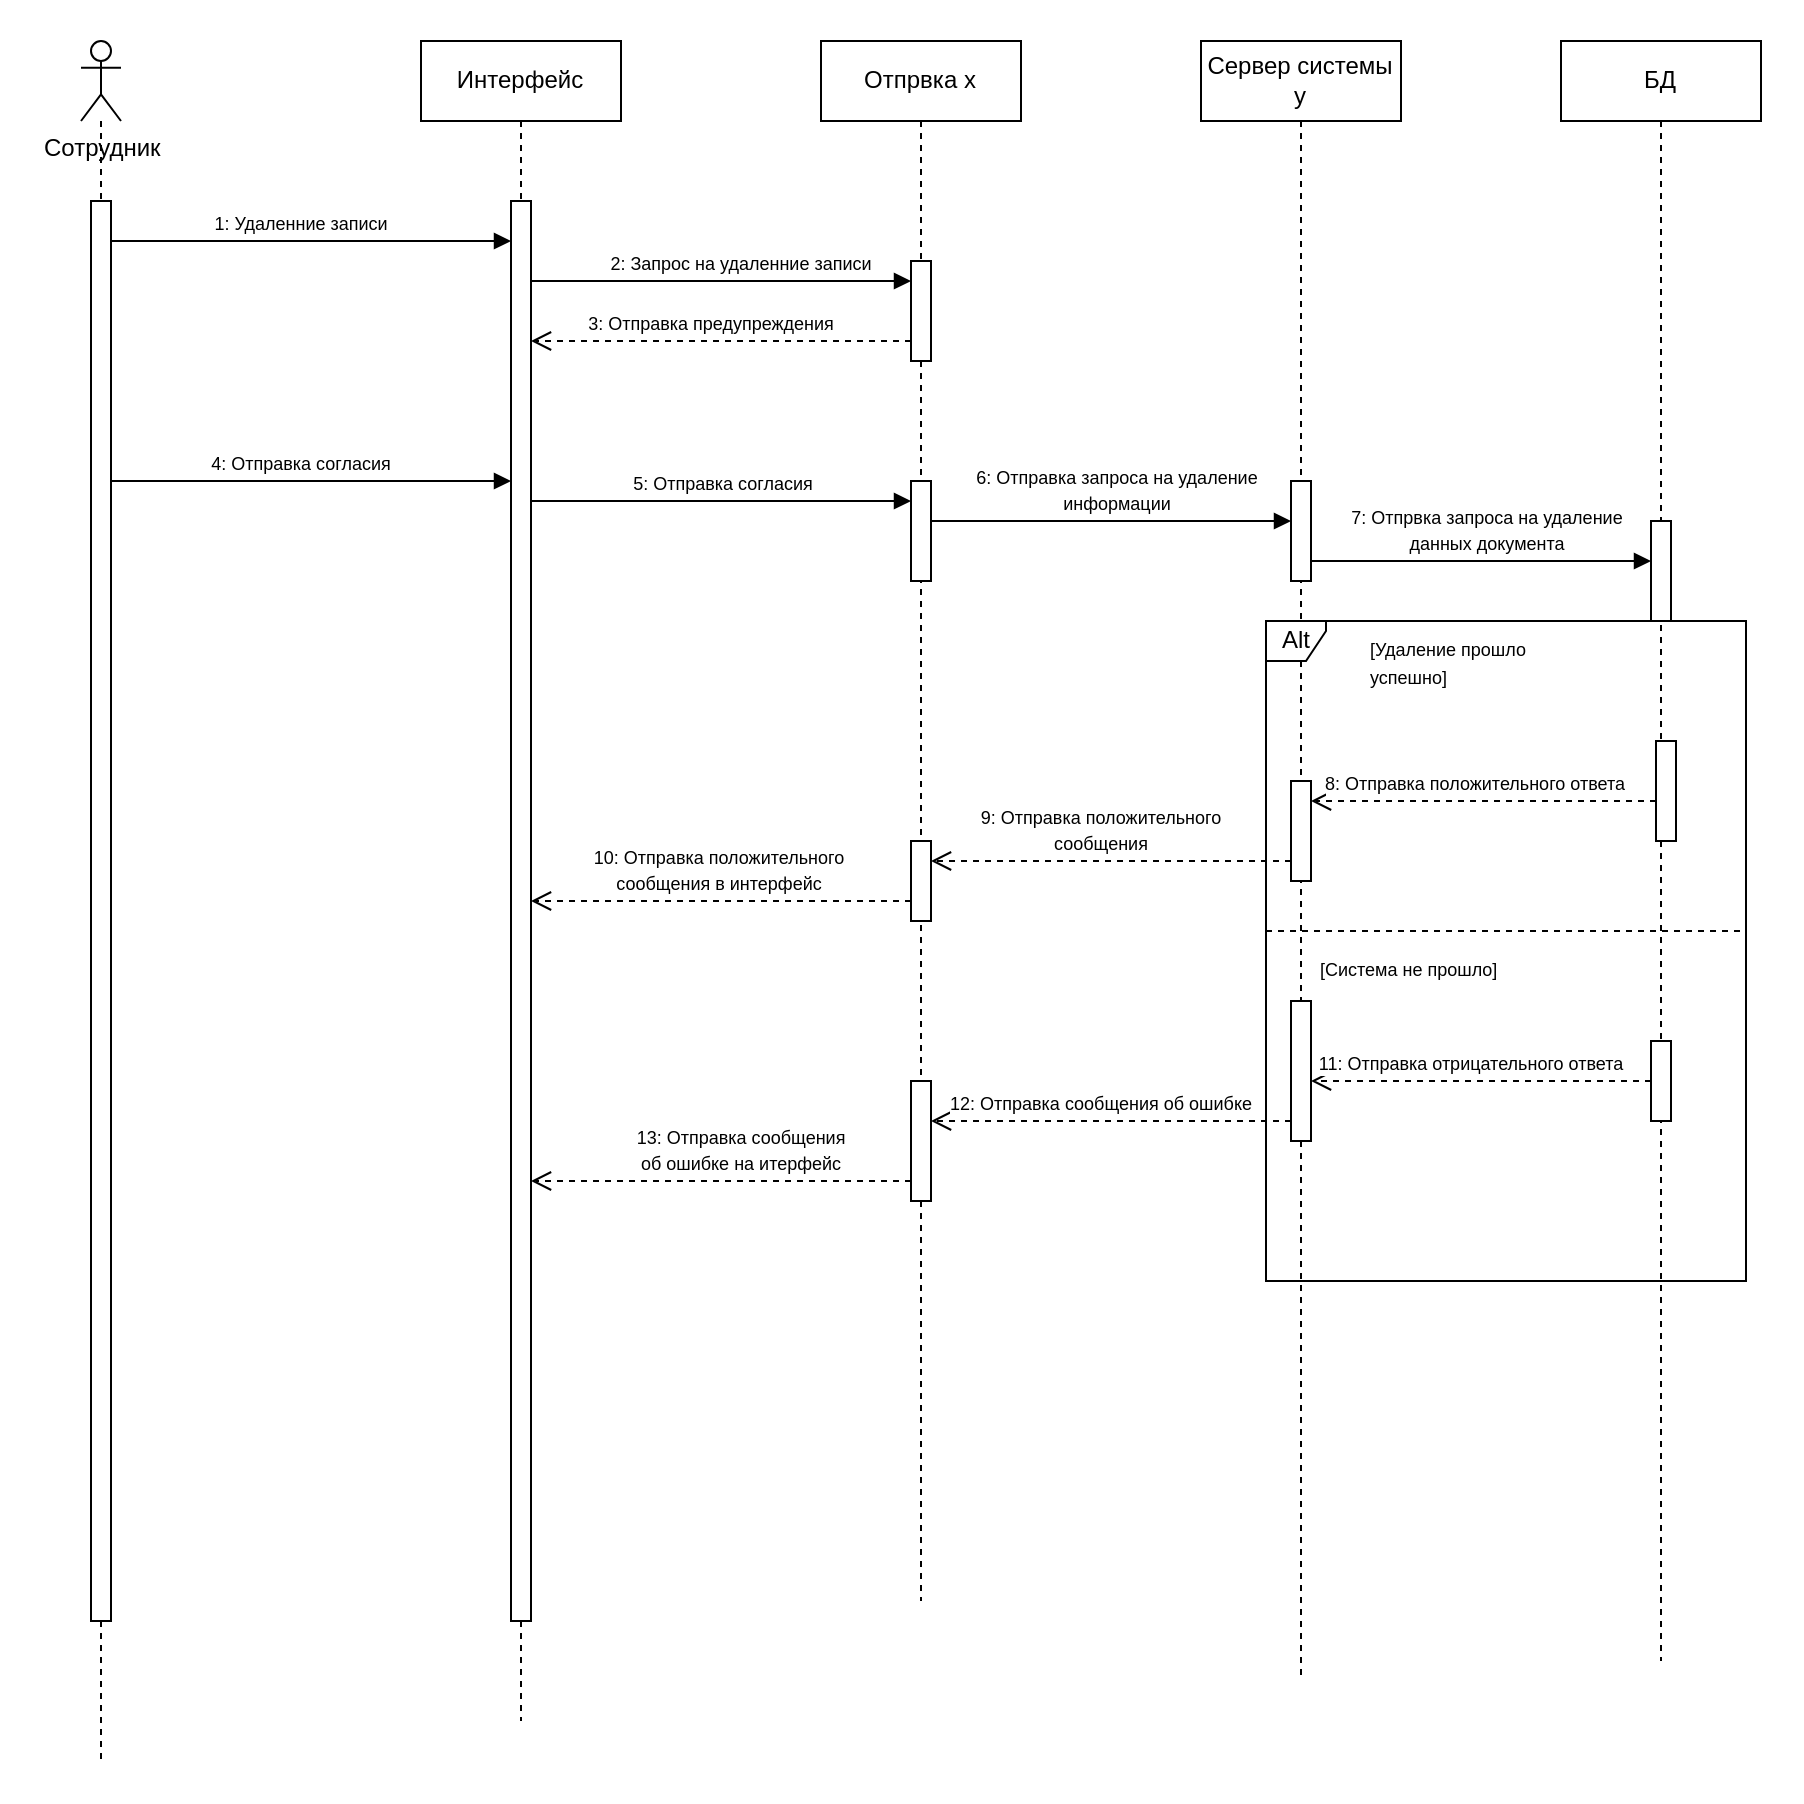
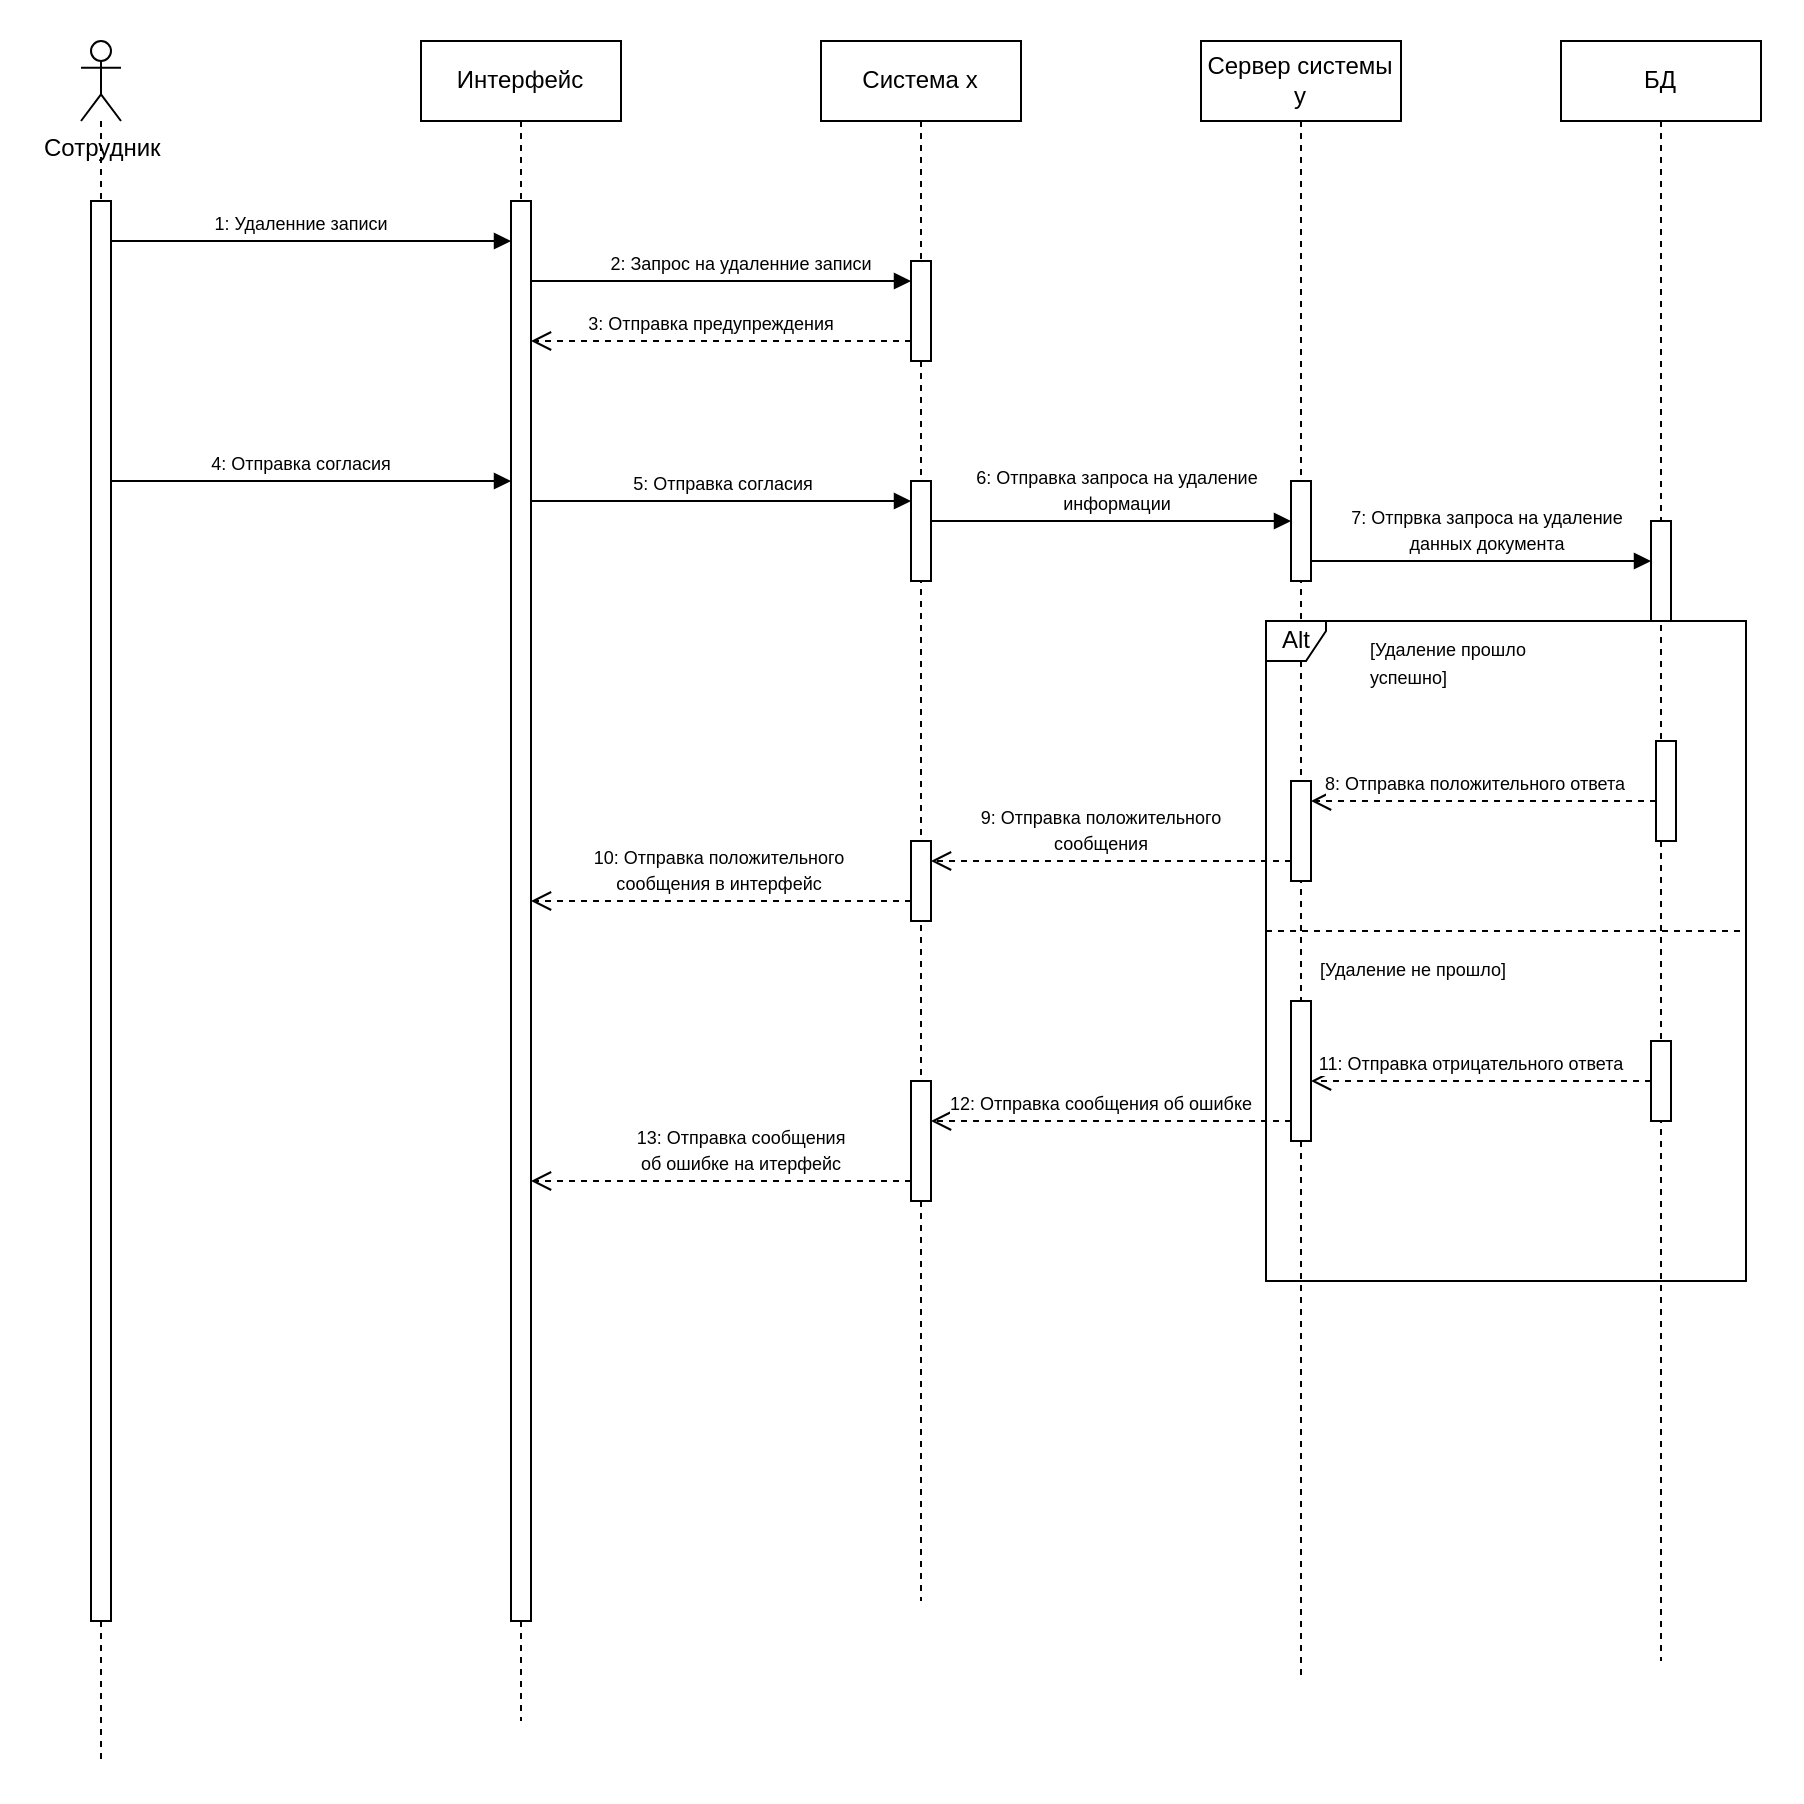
(921, 81) -> (921, 81)
(1439, 984) -> (1439, 984)
